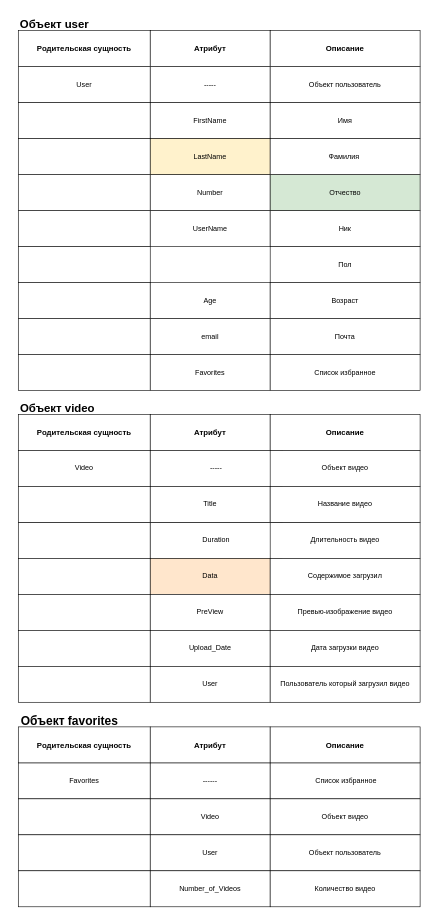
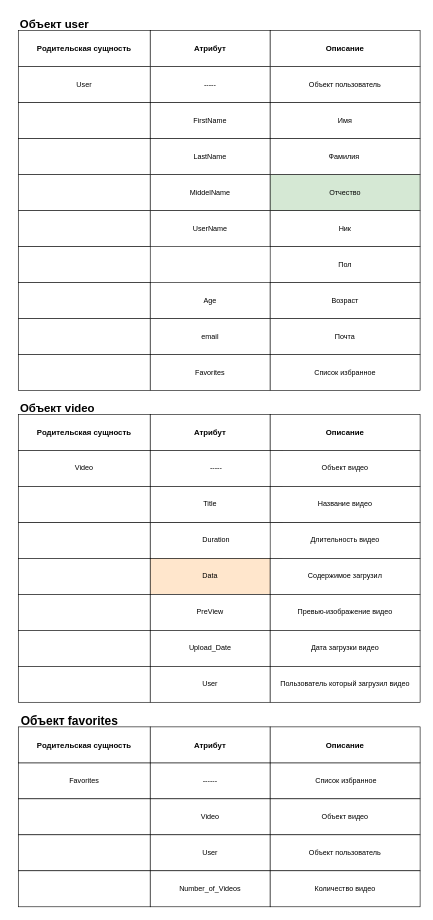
(210, 156) -> (210, 156)
(210, 192) -> (210, 192)
